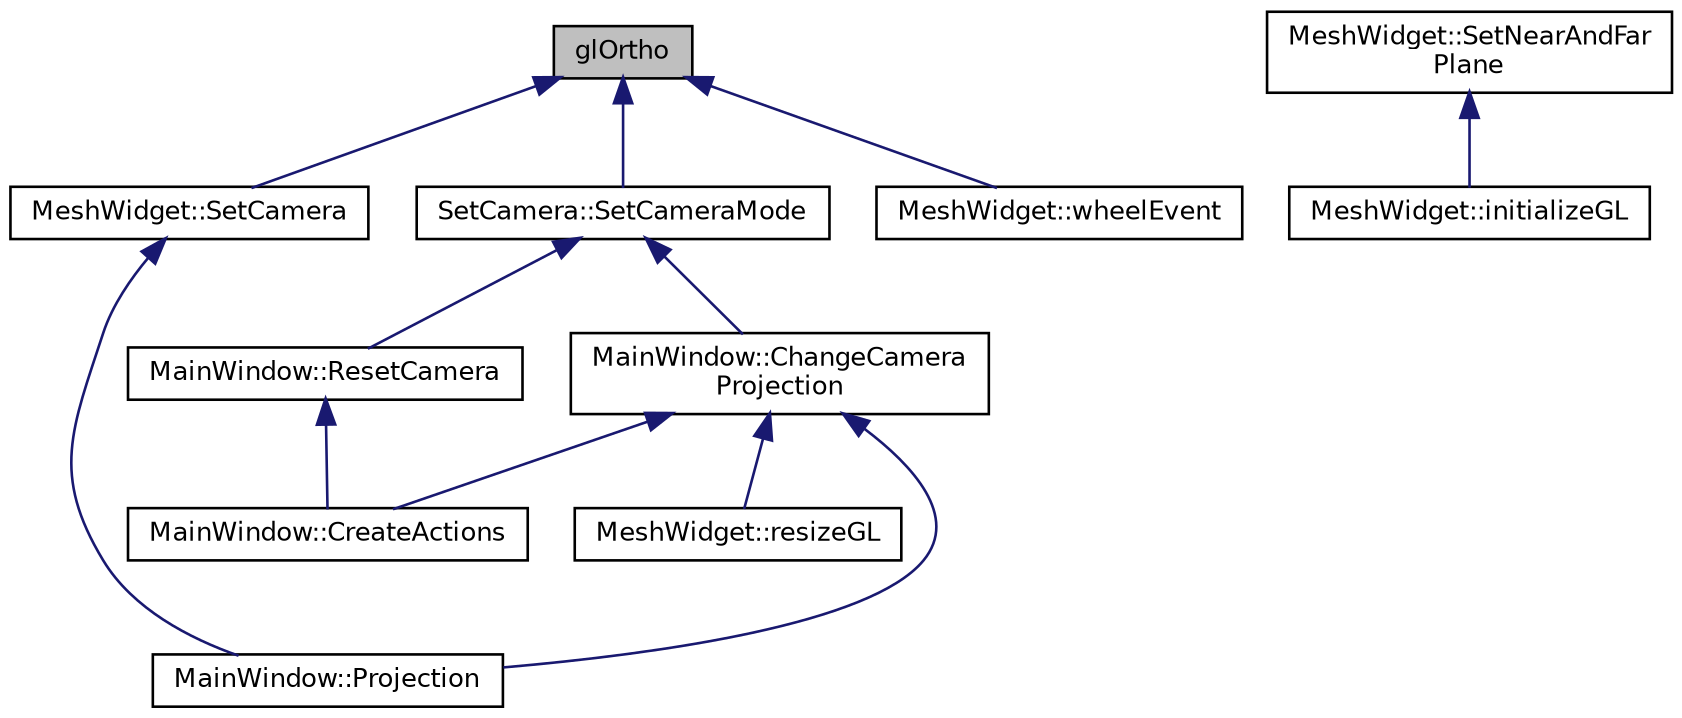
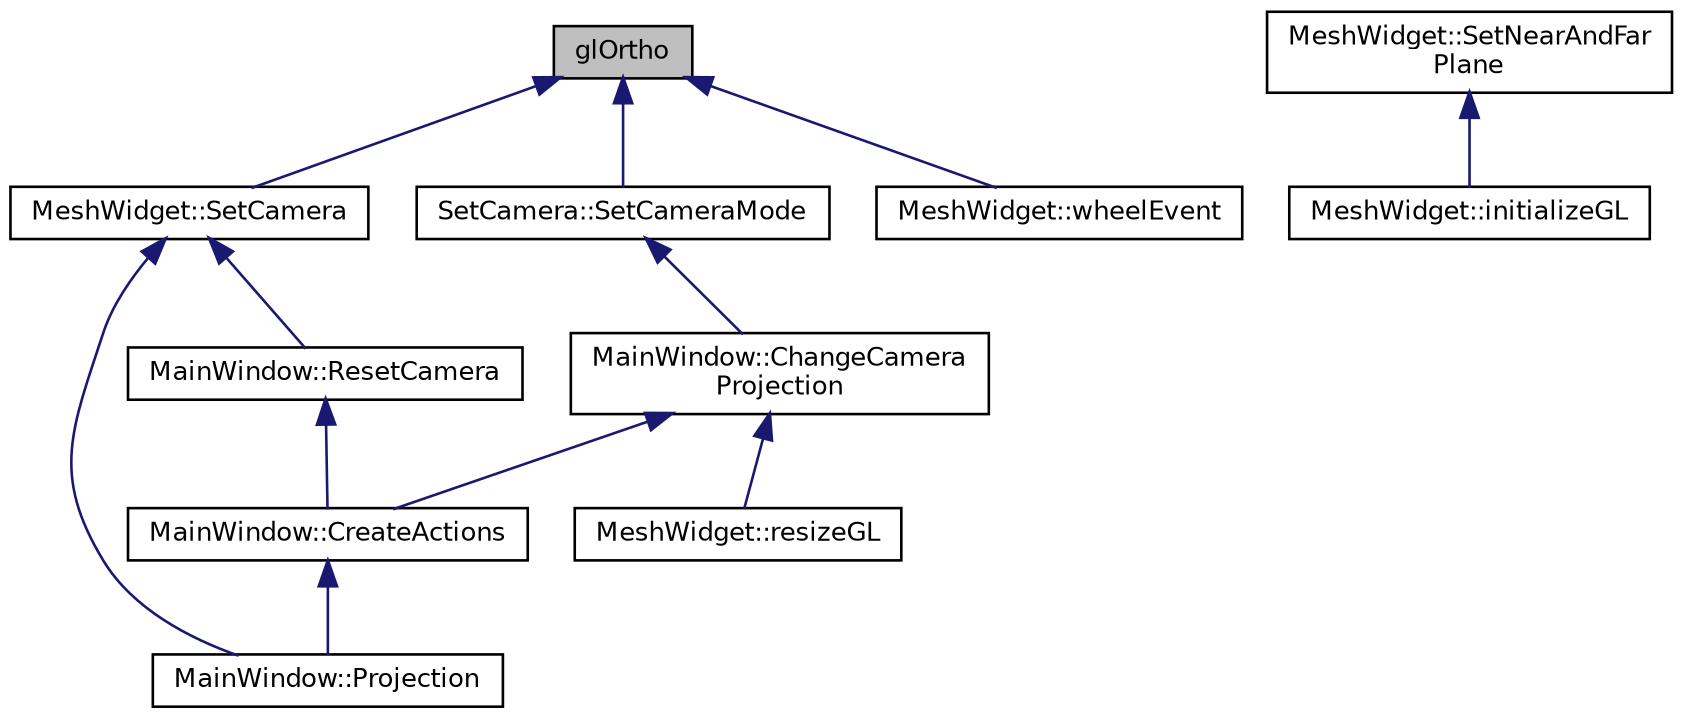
(462, 299) -> (266, 303)
(800, 621) -> (328, 621)
